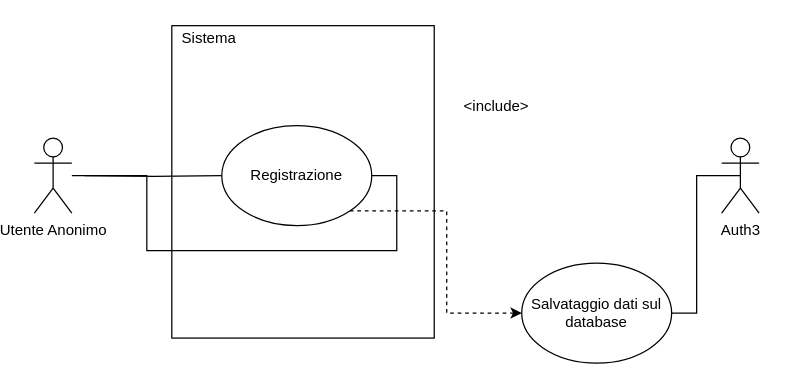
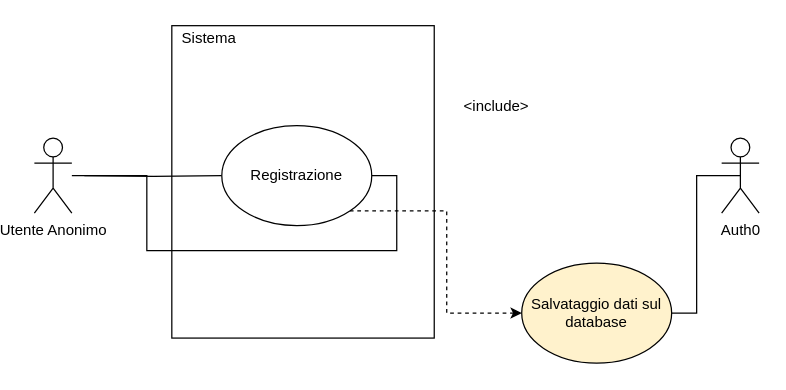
(741, 231) -> (741, 231)
(597, 313) -> (597, 313)
